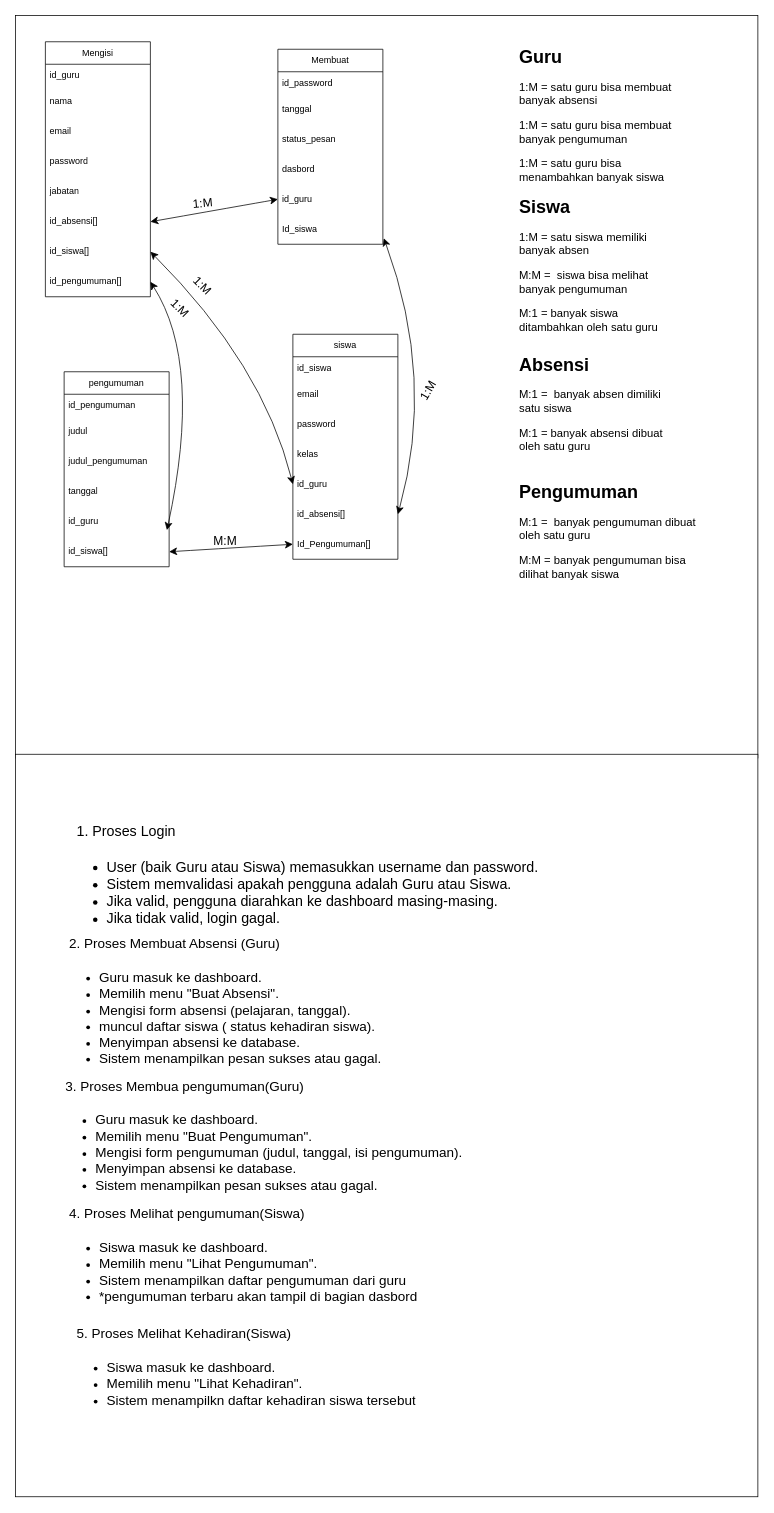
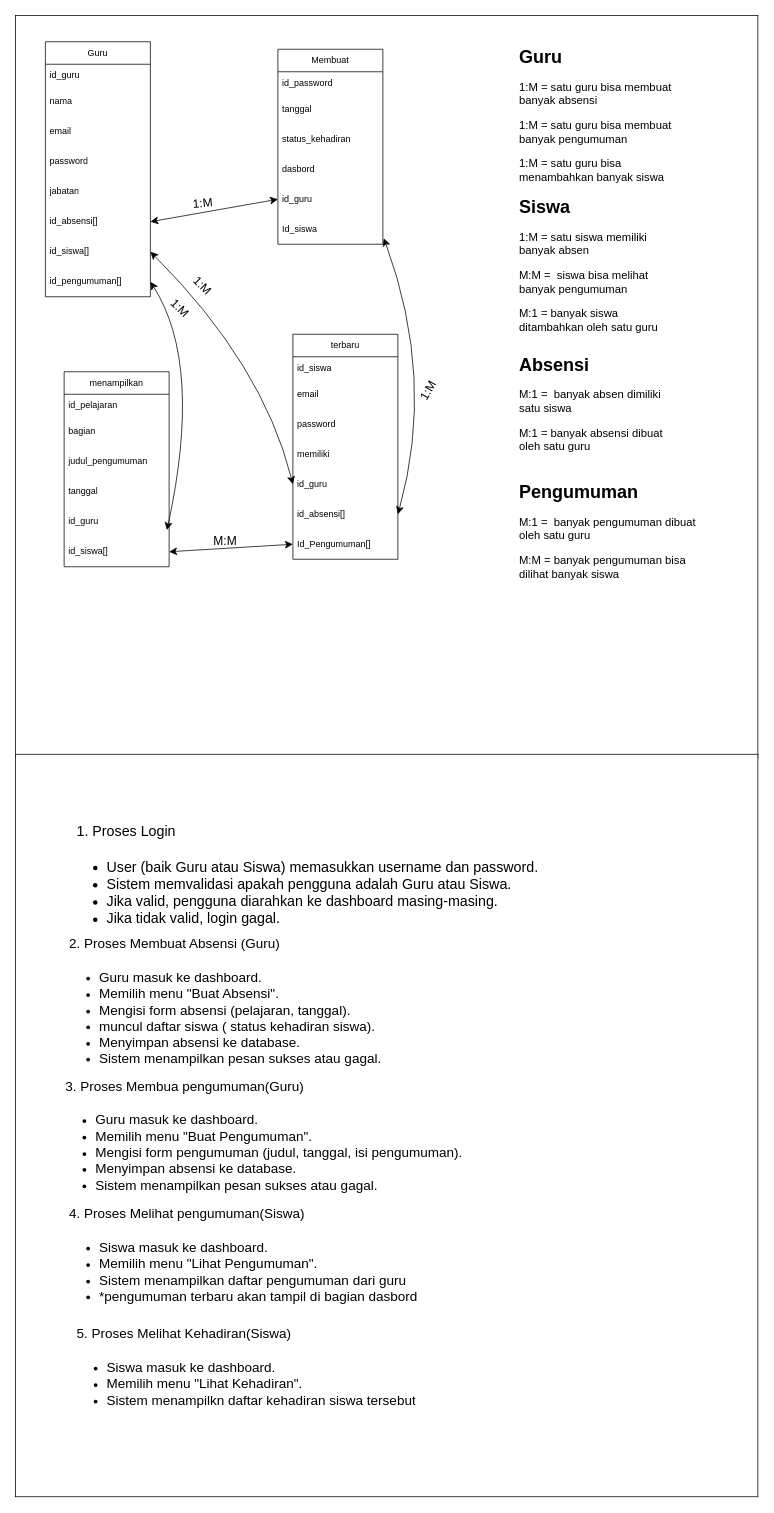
(98, 53) -> (98, 53)
(313, 139) -> (322, 139)
(345, 345) -> (345, 345)
(117, 383) -> (117, 383)
(100, 405) -> (97, 405)
(80, 432) -> (83, 432)
(309, 454) -> (313, 454)
